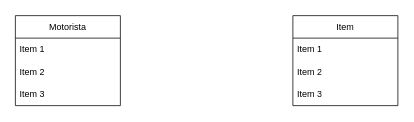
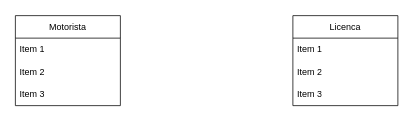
(345, 27) -> (345, 27)
